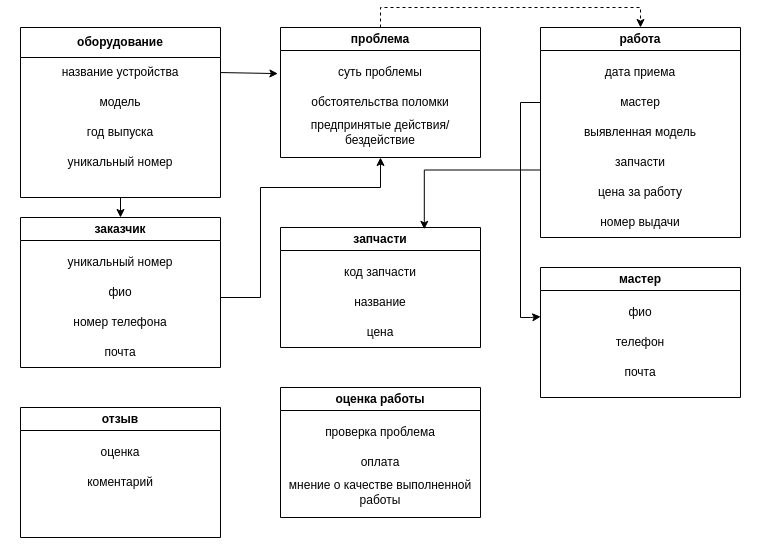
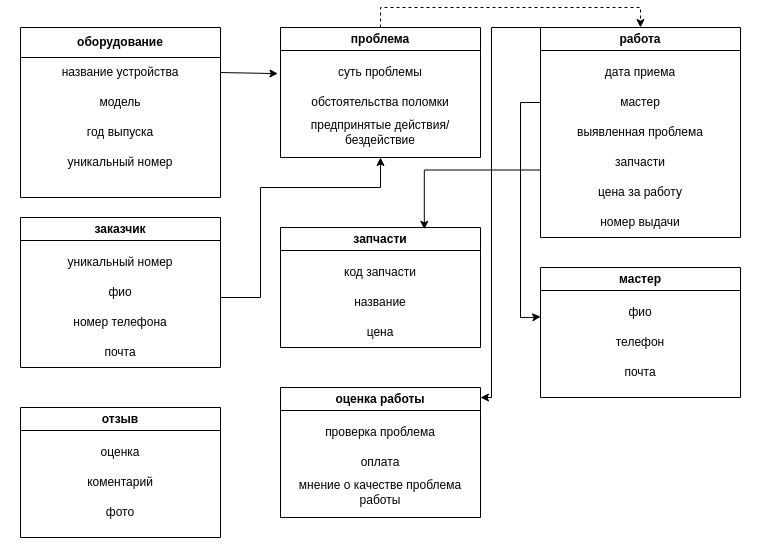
(641, 133) -> (641, 133)
none -> (492, 190)
(121, 205) -> none
(381, 493) -> (381, 493)
none -> (121, 513)
